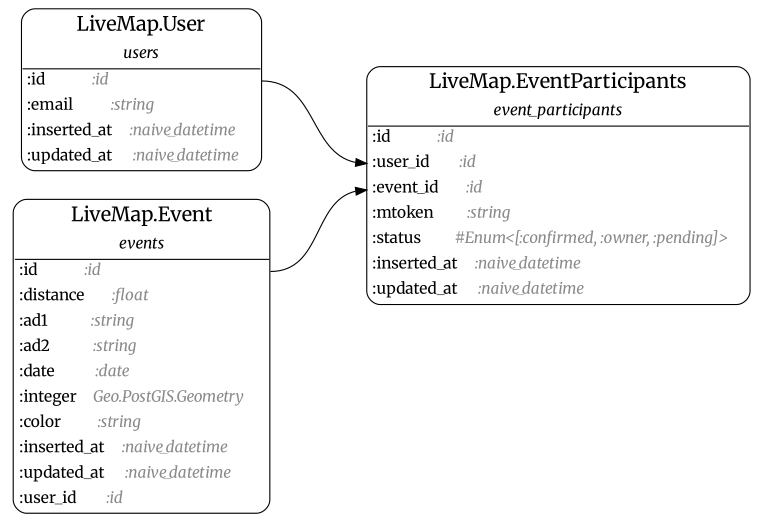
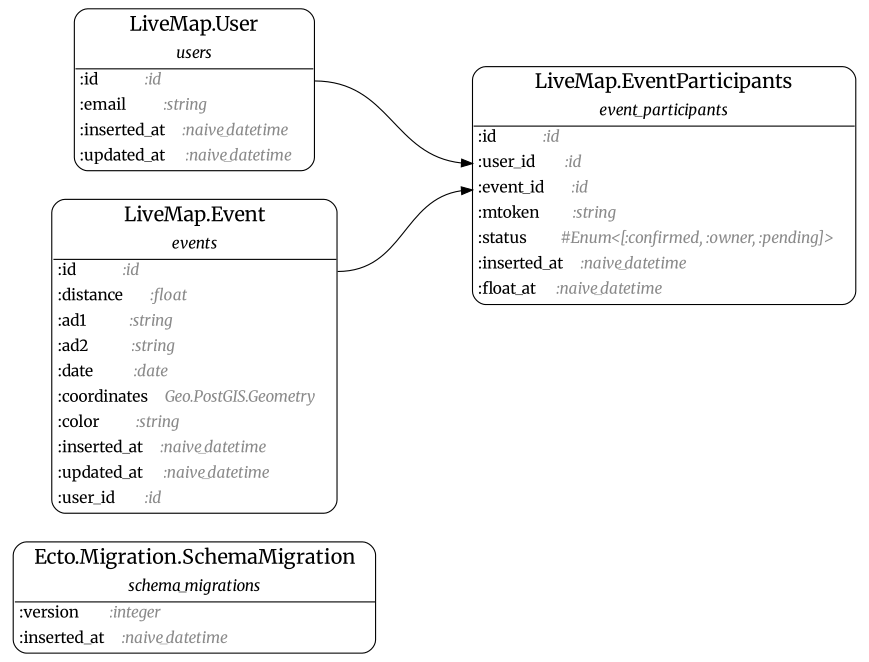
(425, 289) -> (517, 289)
(56, 397) -> (111, 397)
none -> (194, 598)
